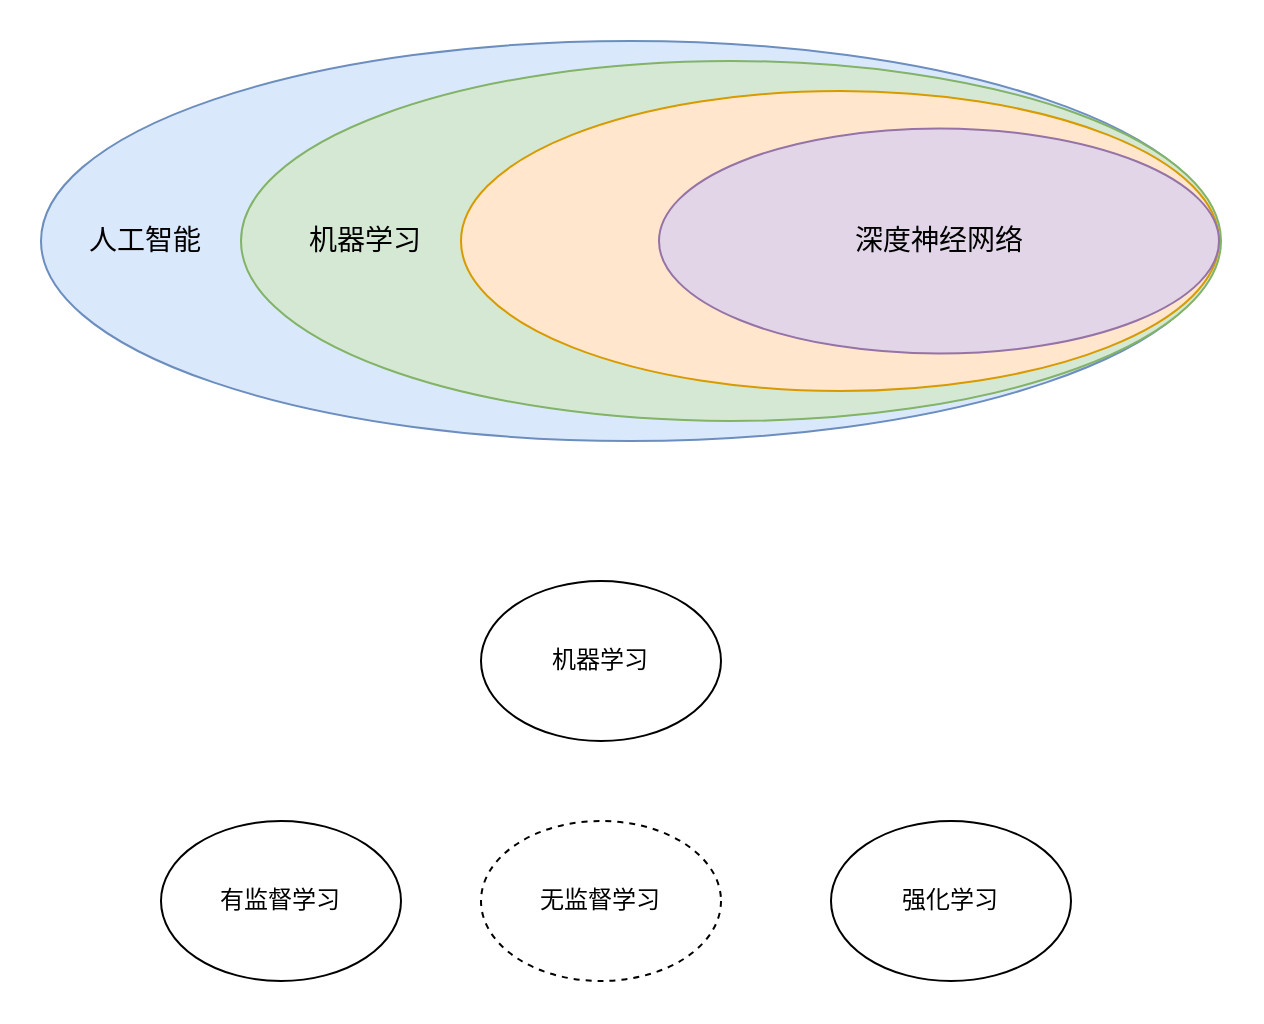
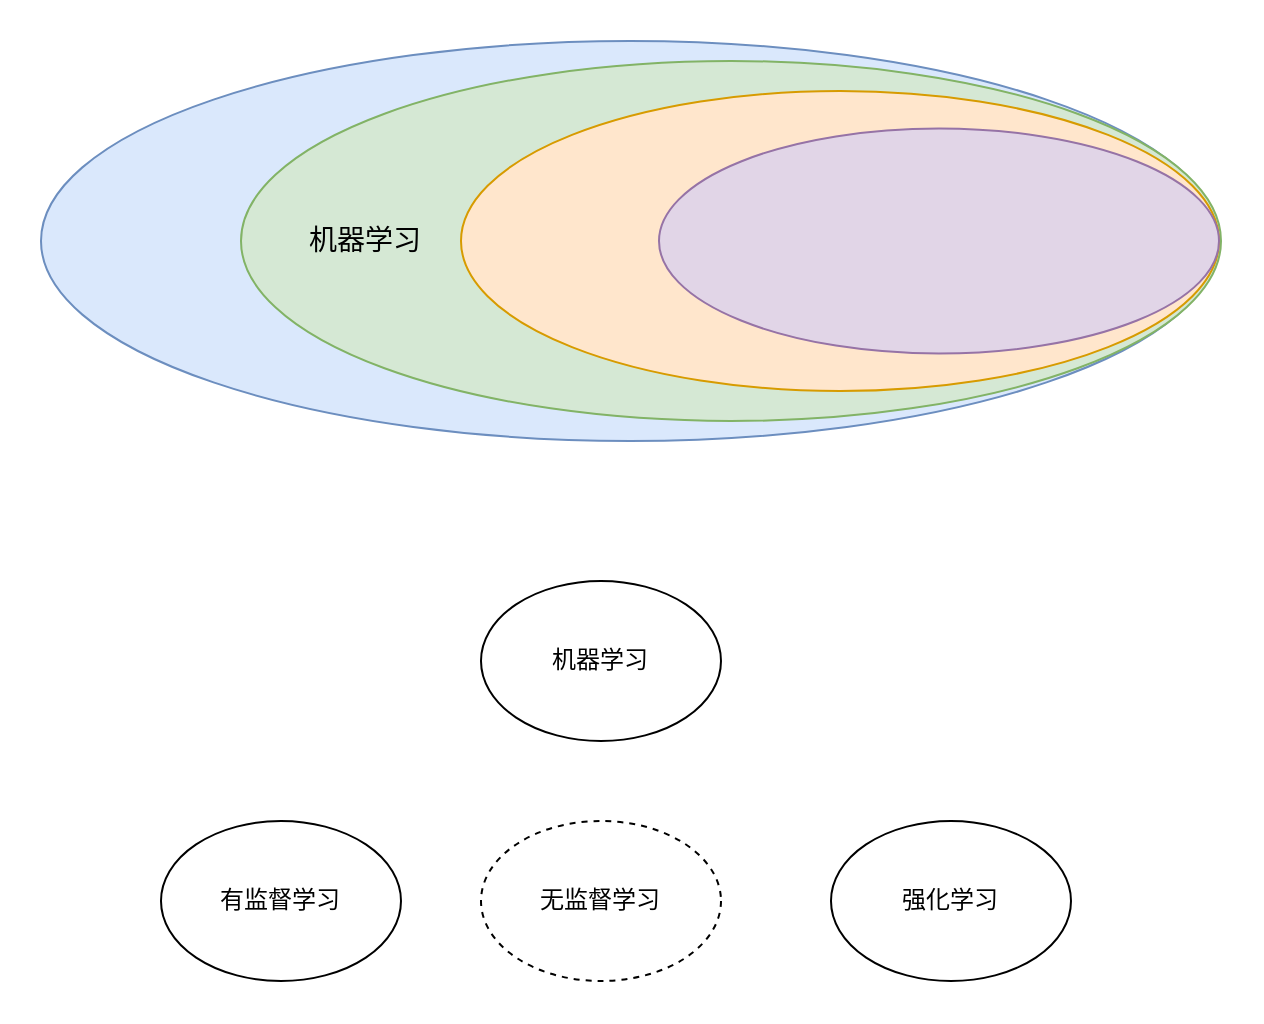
(146, 241) -> none
(939, 241) -> none
